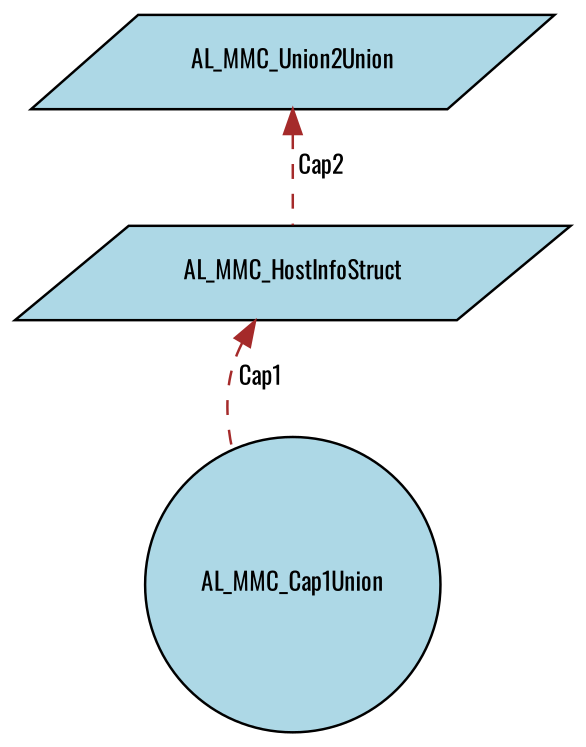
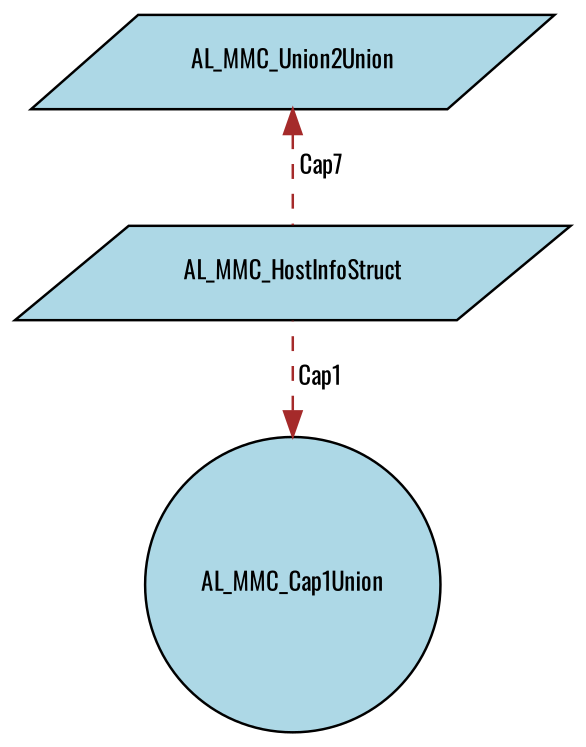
(319, 168) -> (319, 168)
(228, 395) -> (293, 366)
